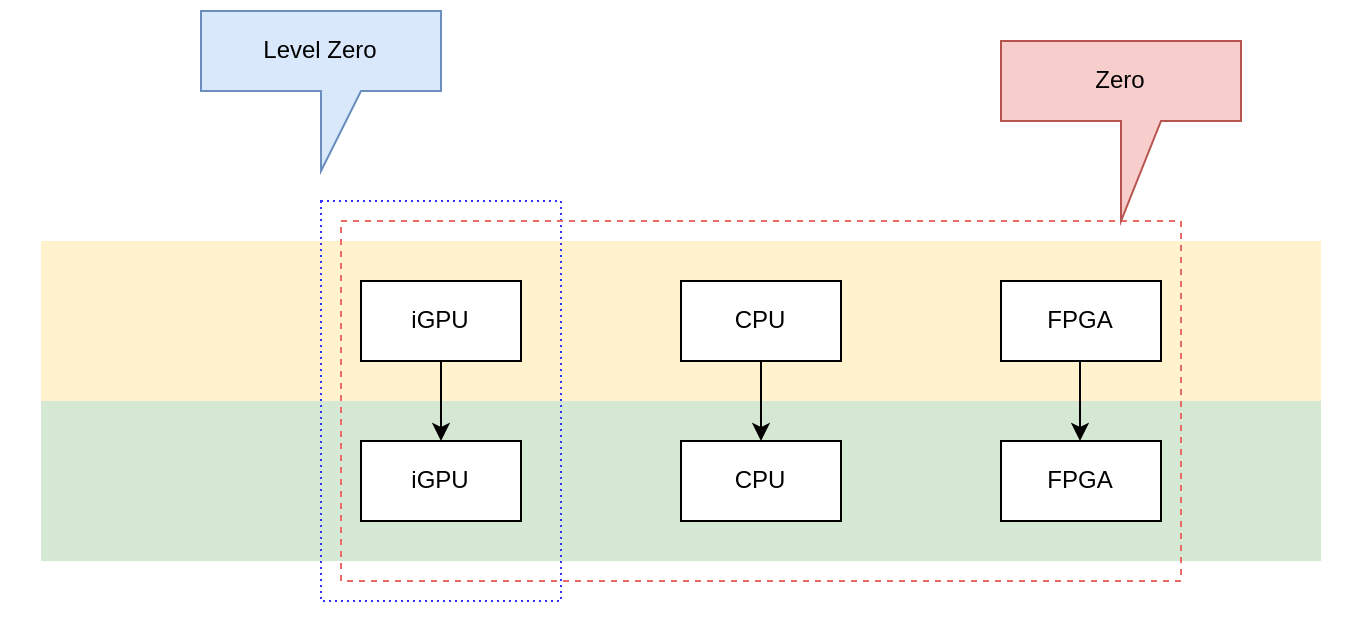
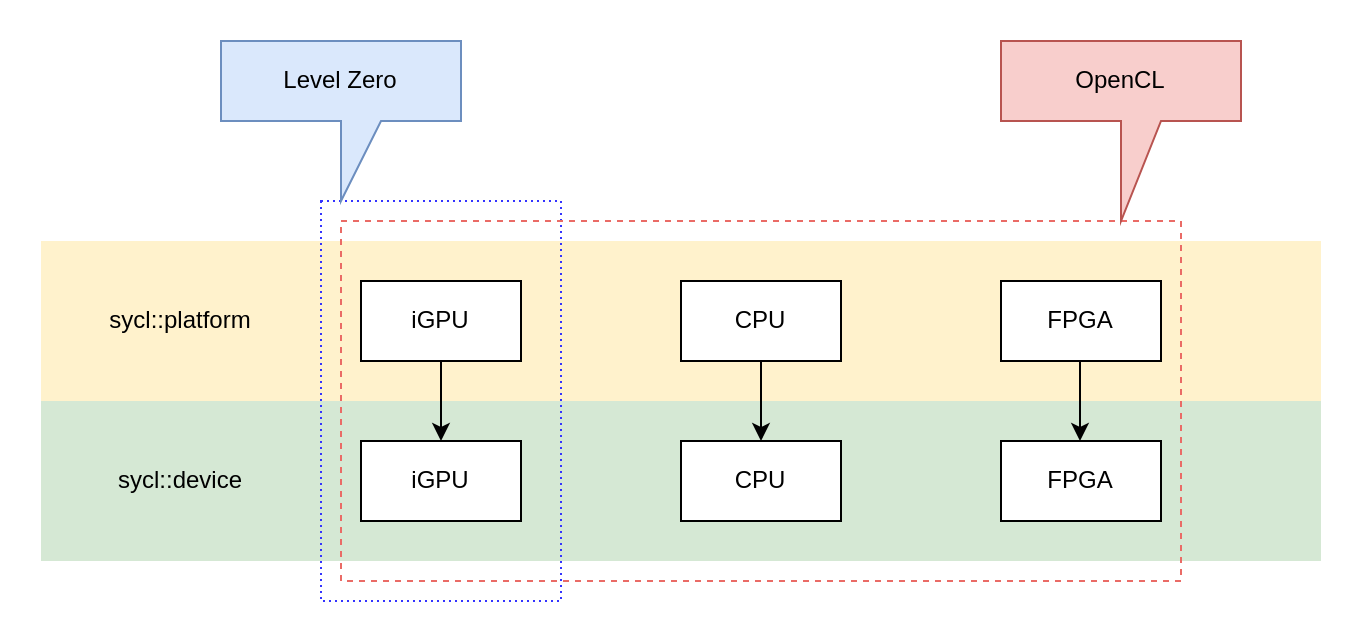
(1121, 81) -> (1121, 81)
(321, 91) -> (341, 121)
none -> (181, 321)
none -> (181, 481)
